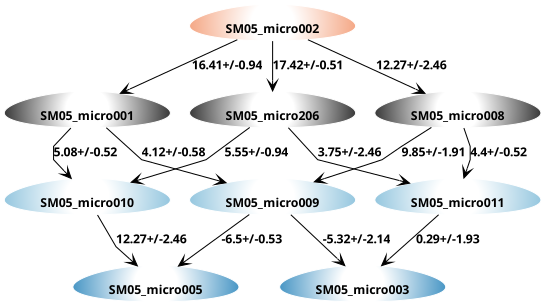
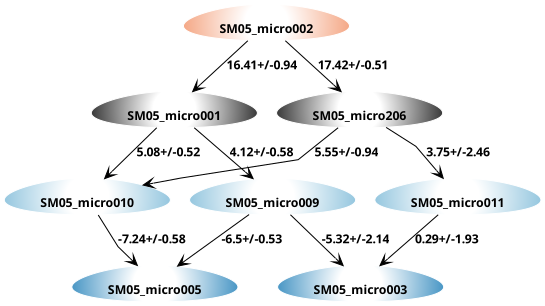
(458, 110) -> none
(152, 240) -> (152, 240)
